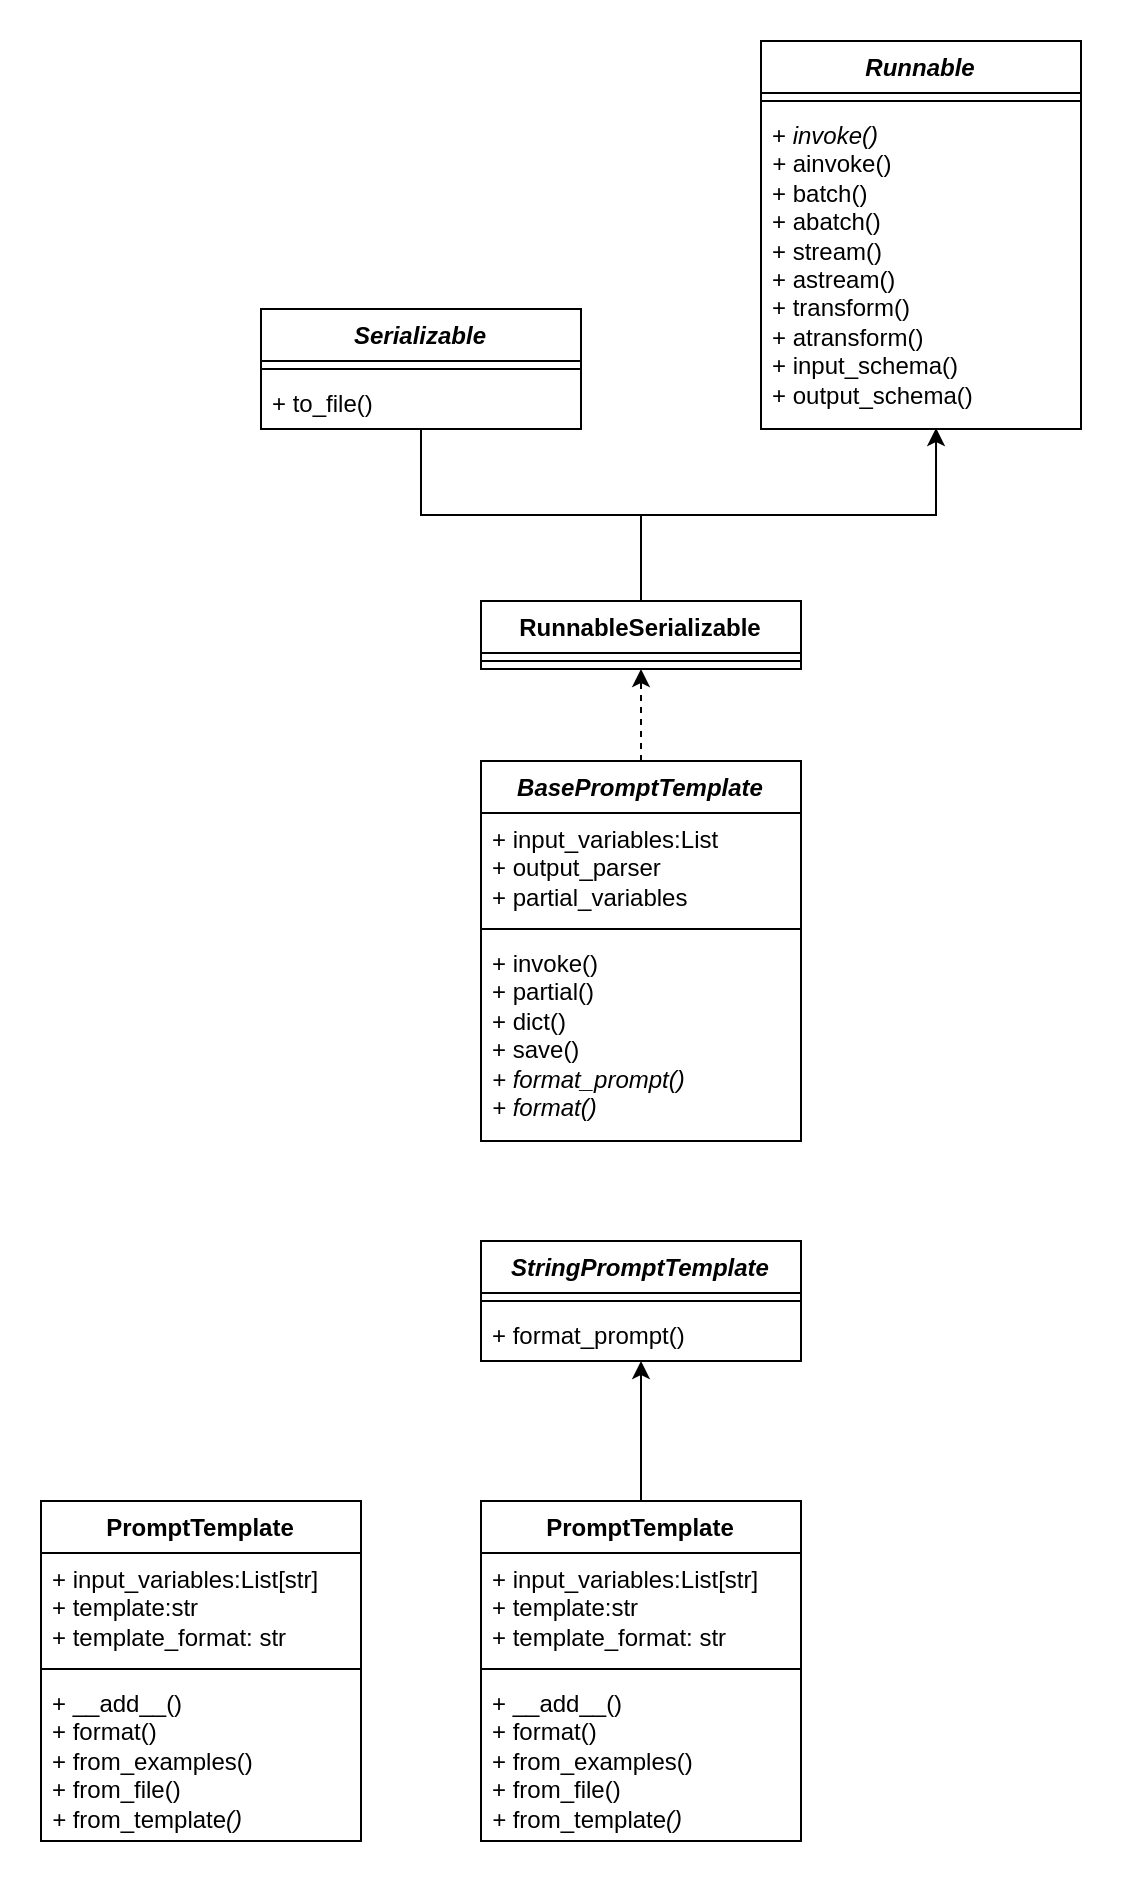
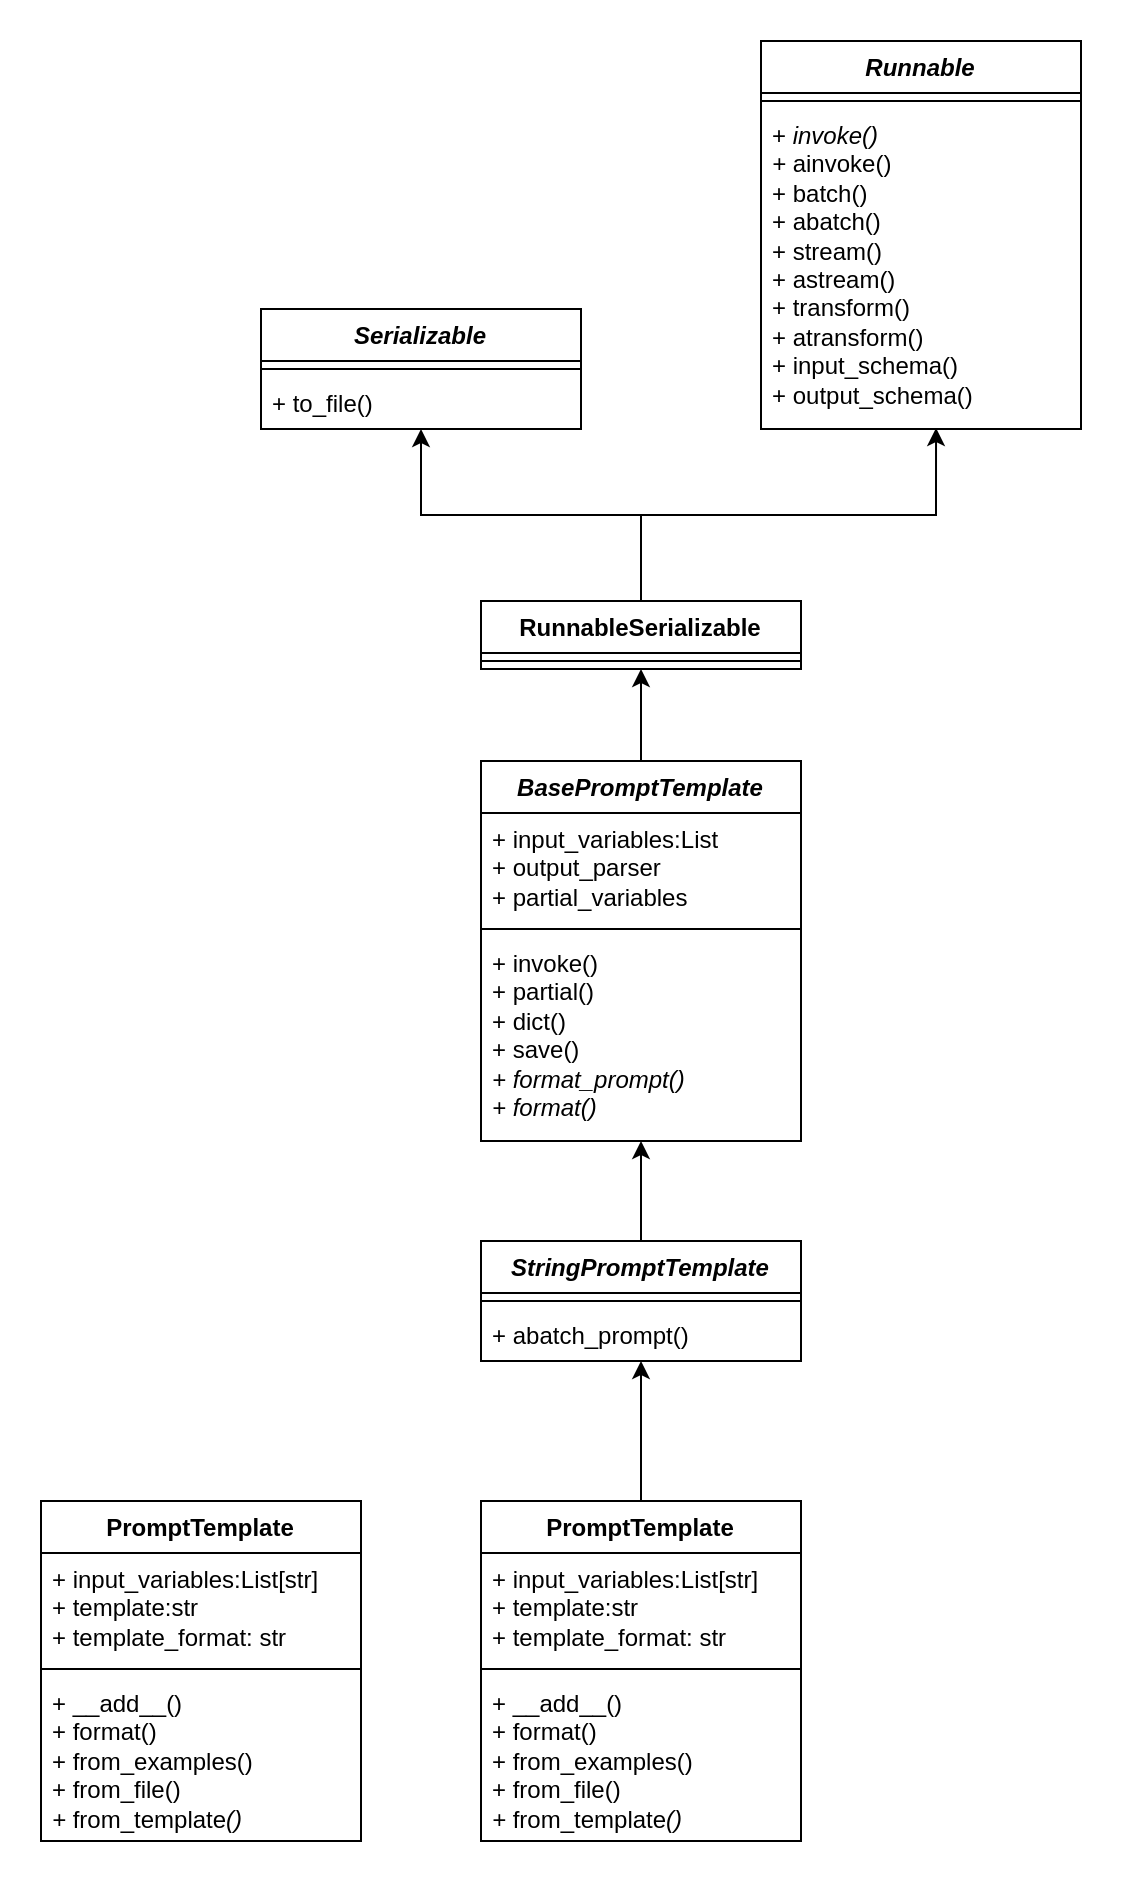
(421, 439) -> (421, 444)
(641, 723) -> (641, 723)
none -> (641, 1198)
(607, 1337) -> (607, 1337)
